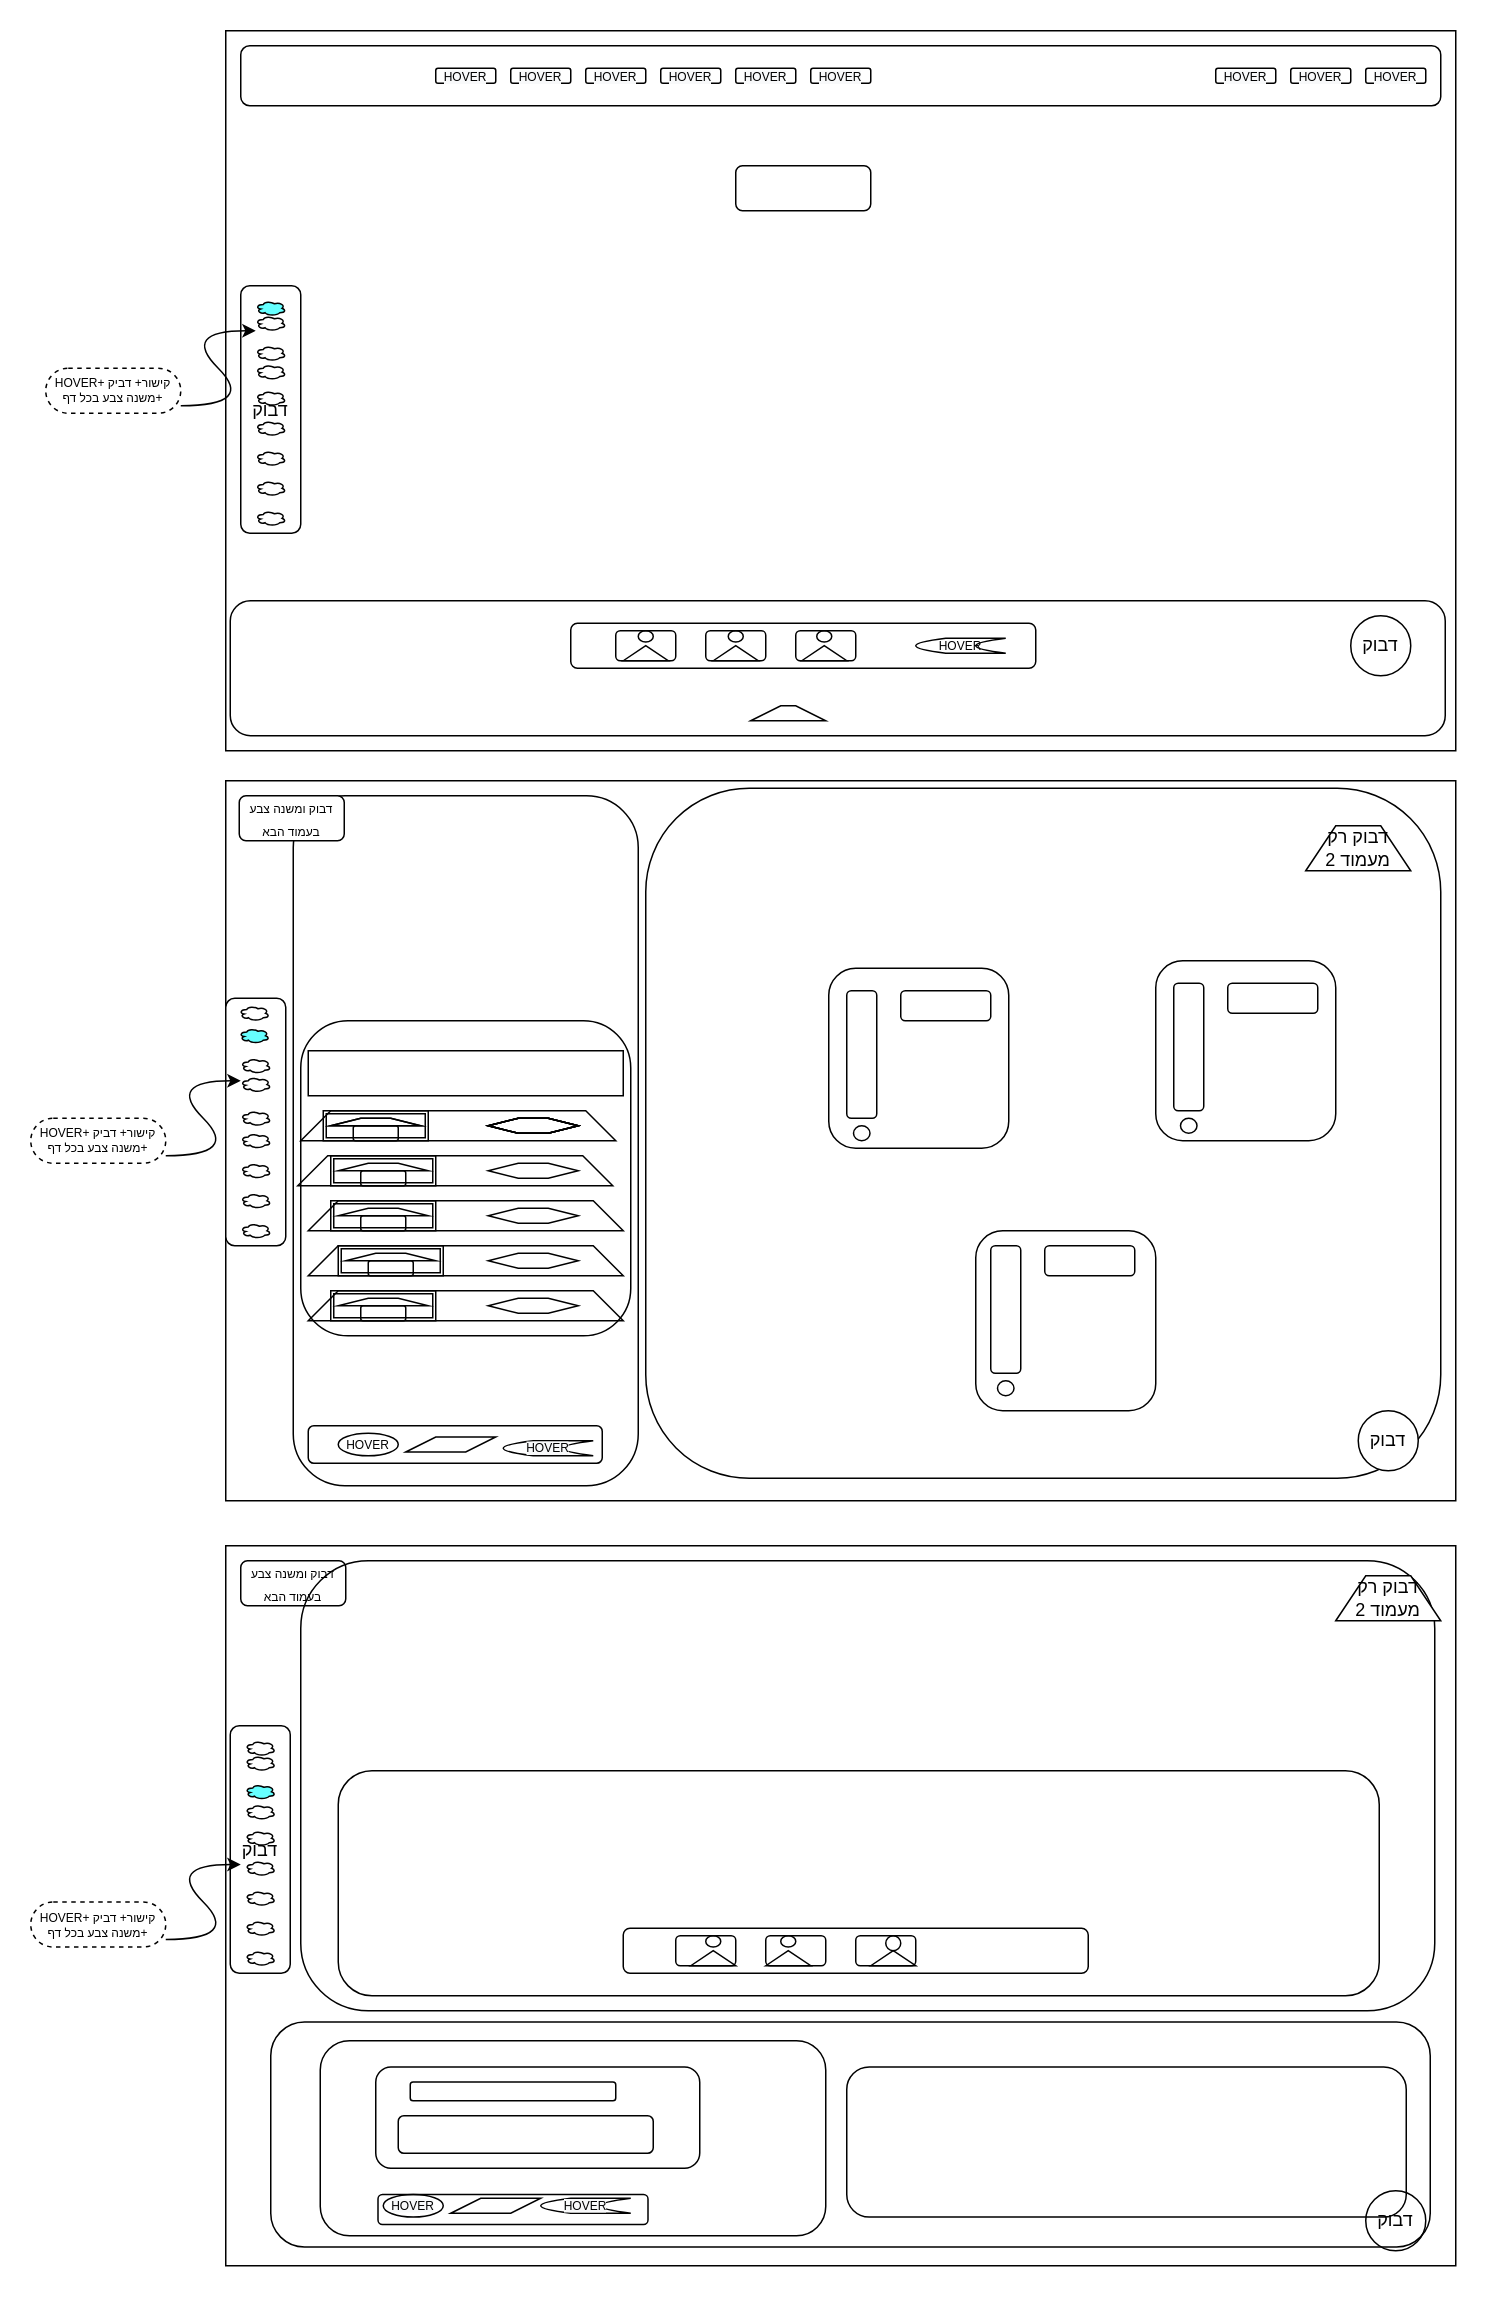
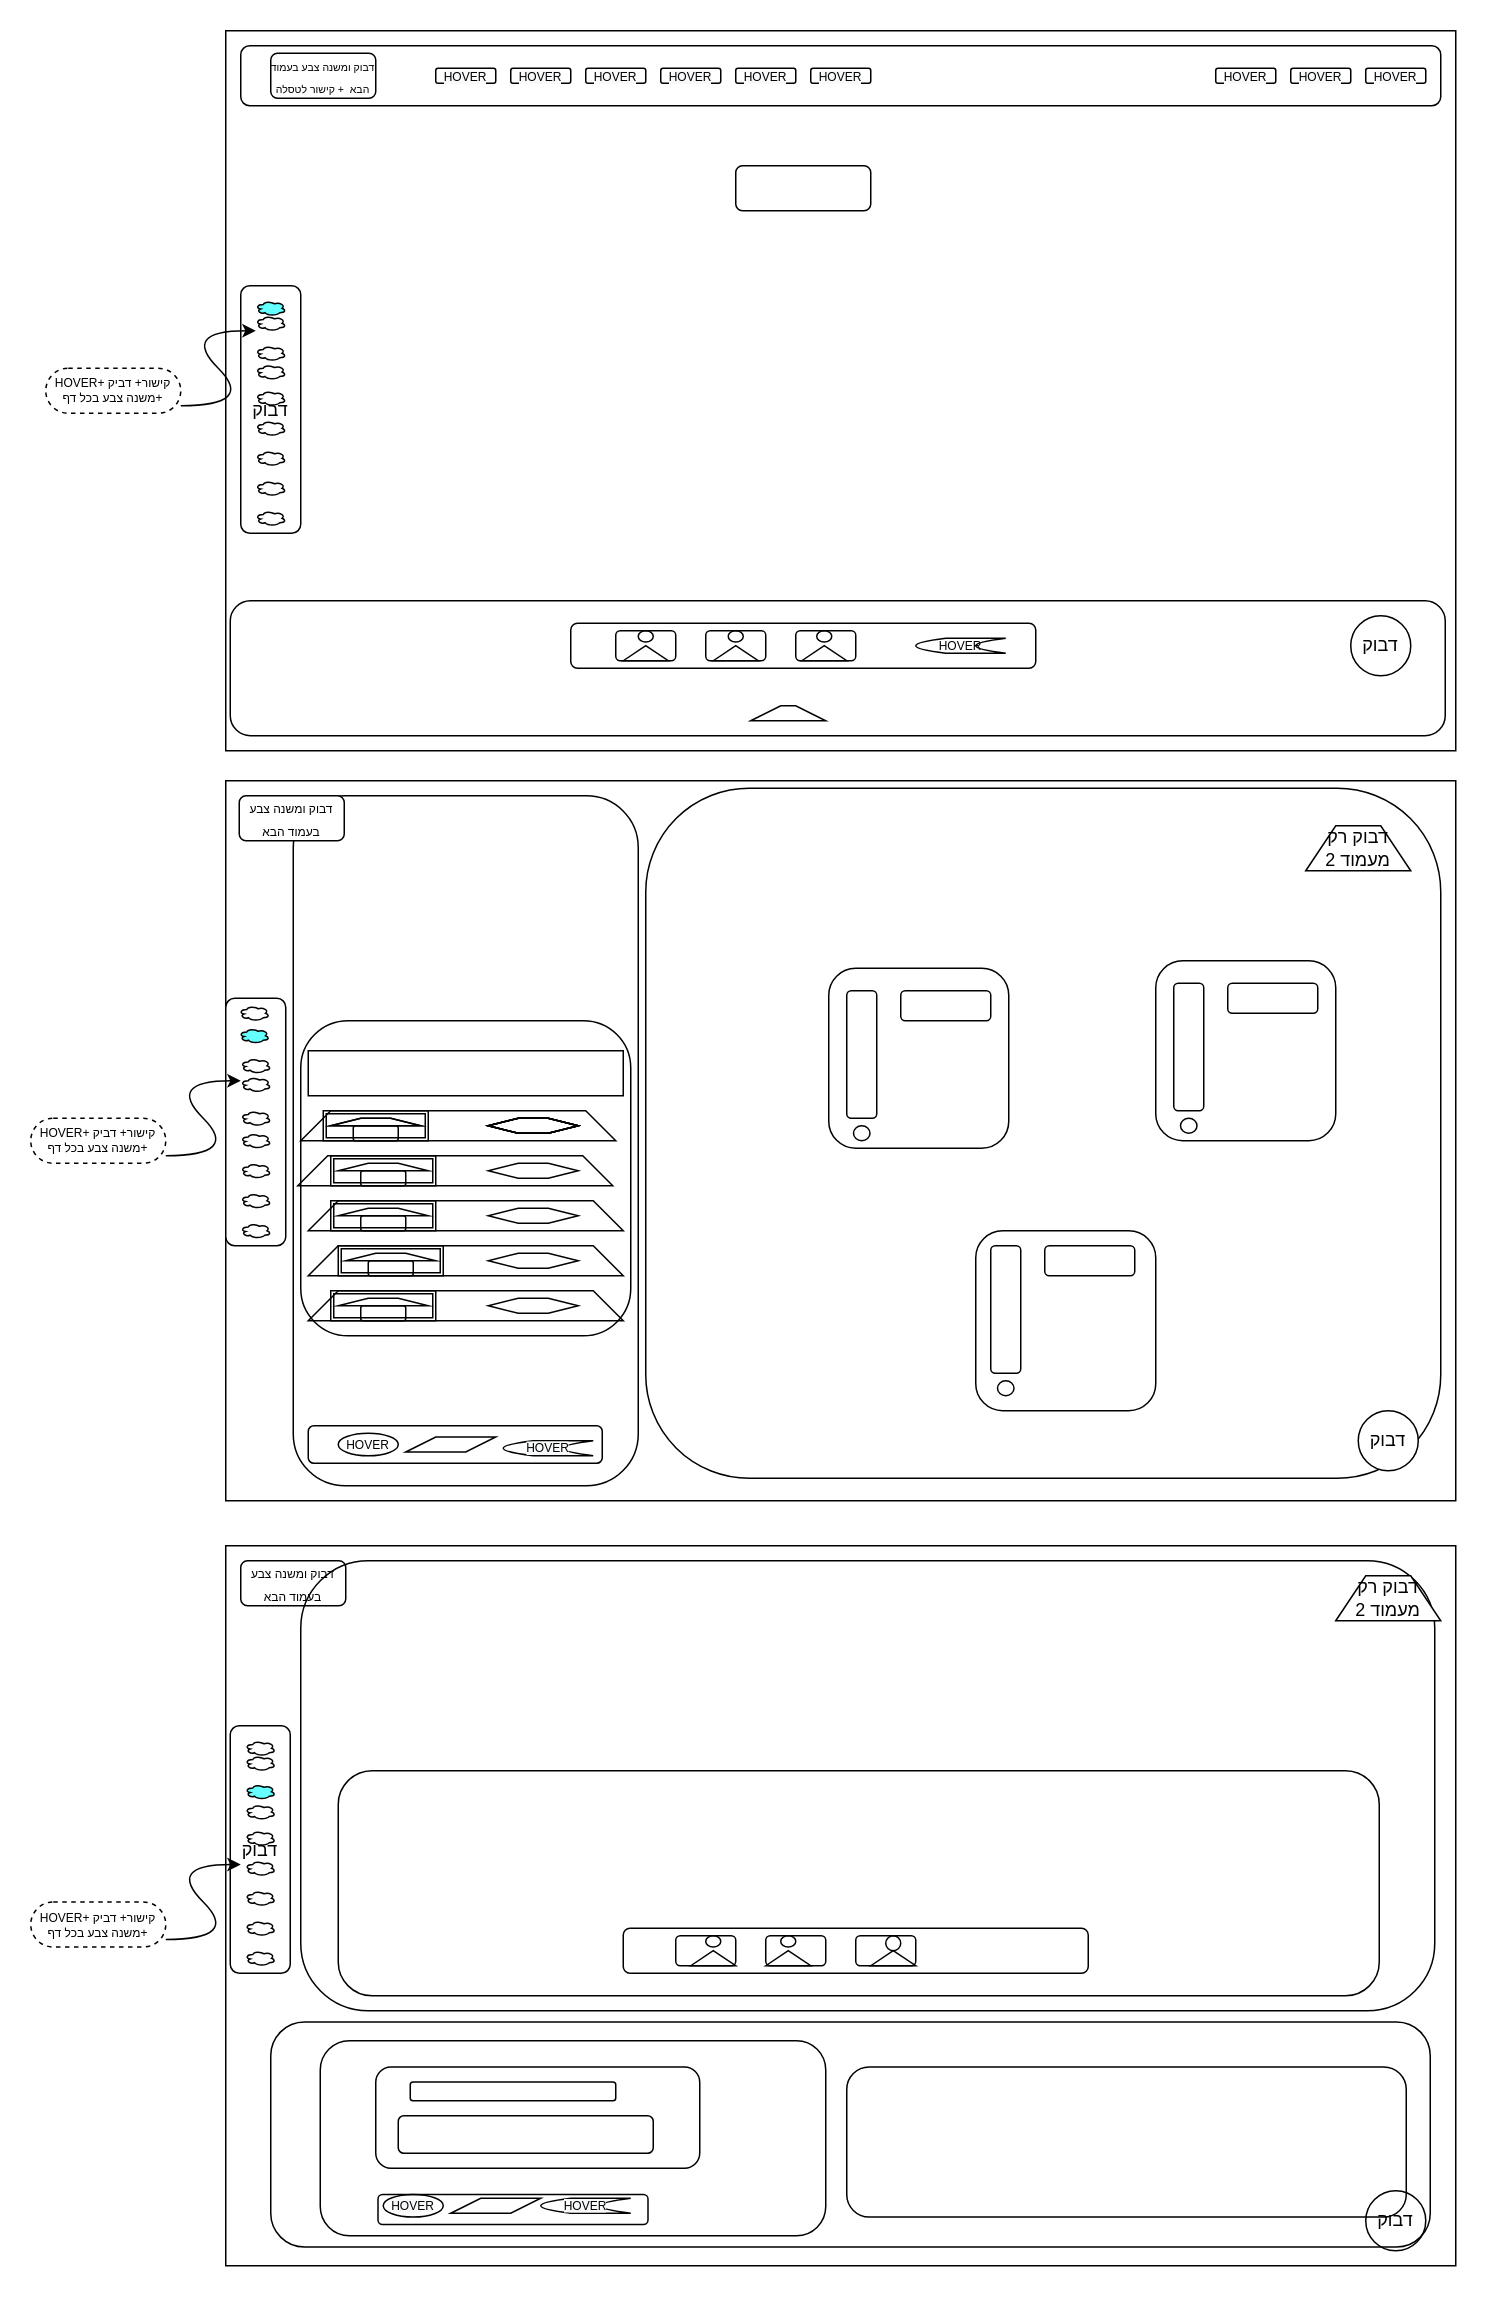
none -> (323, 76)
